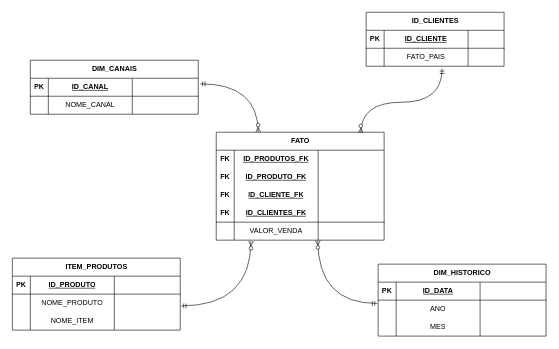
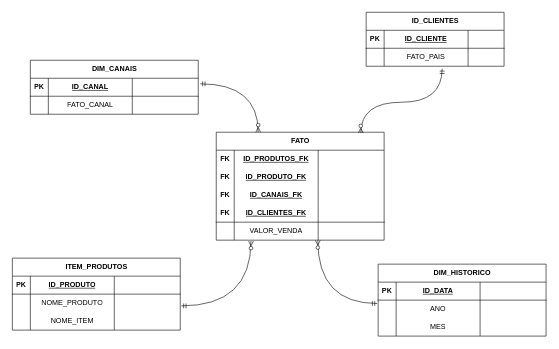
(90, 105) -> (90, 105)
(276, 195) -> (276, 195)
